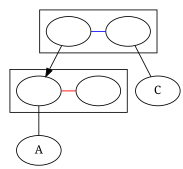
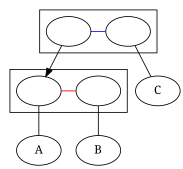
none -> (98, 150)
